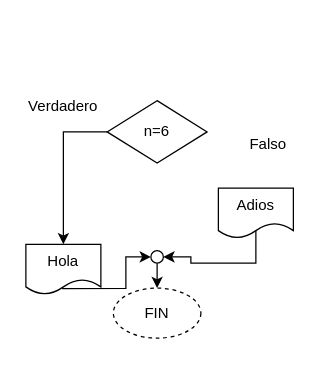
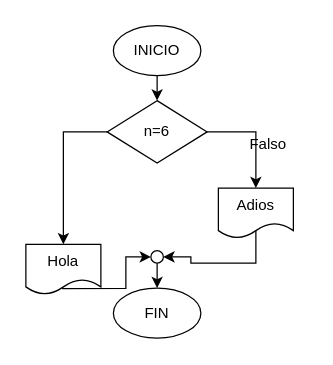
none -> (157, 51)
none -> (157, 84)
(63, 107) -> none
none -> (256, 132)
(157, 313) -> (157, 313)
